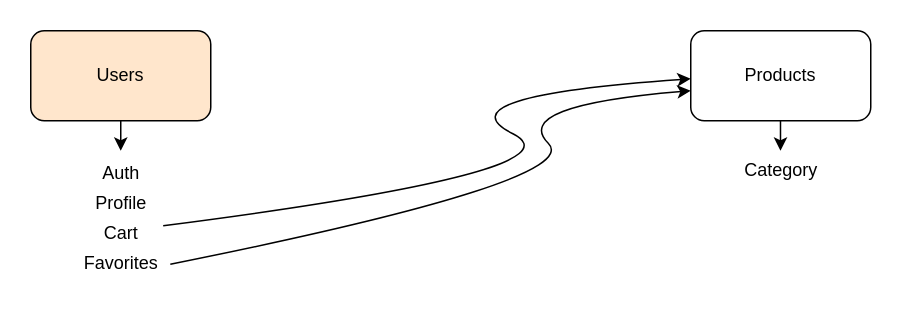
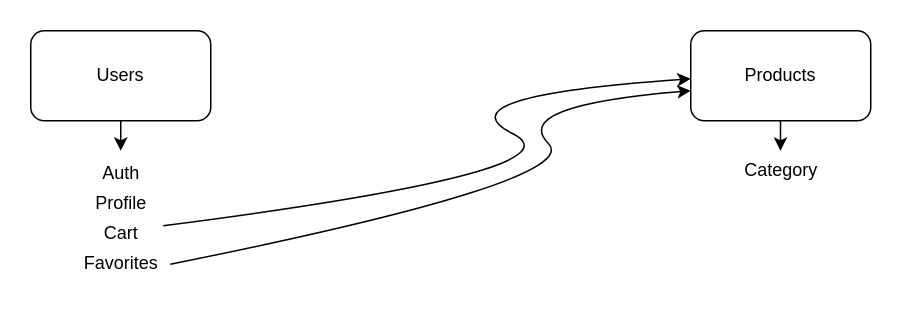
(121, 76) -> (121, 76)
